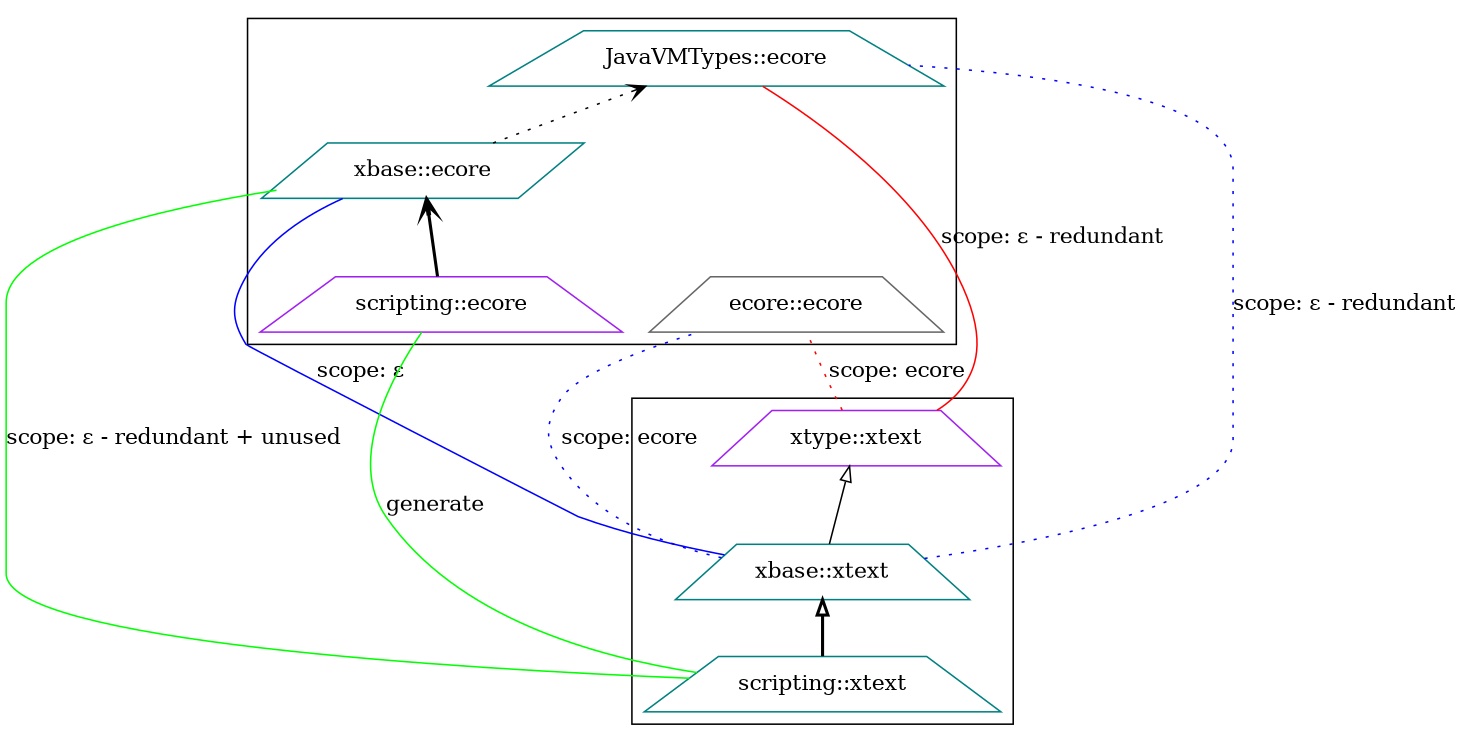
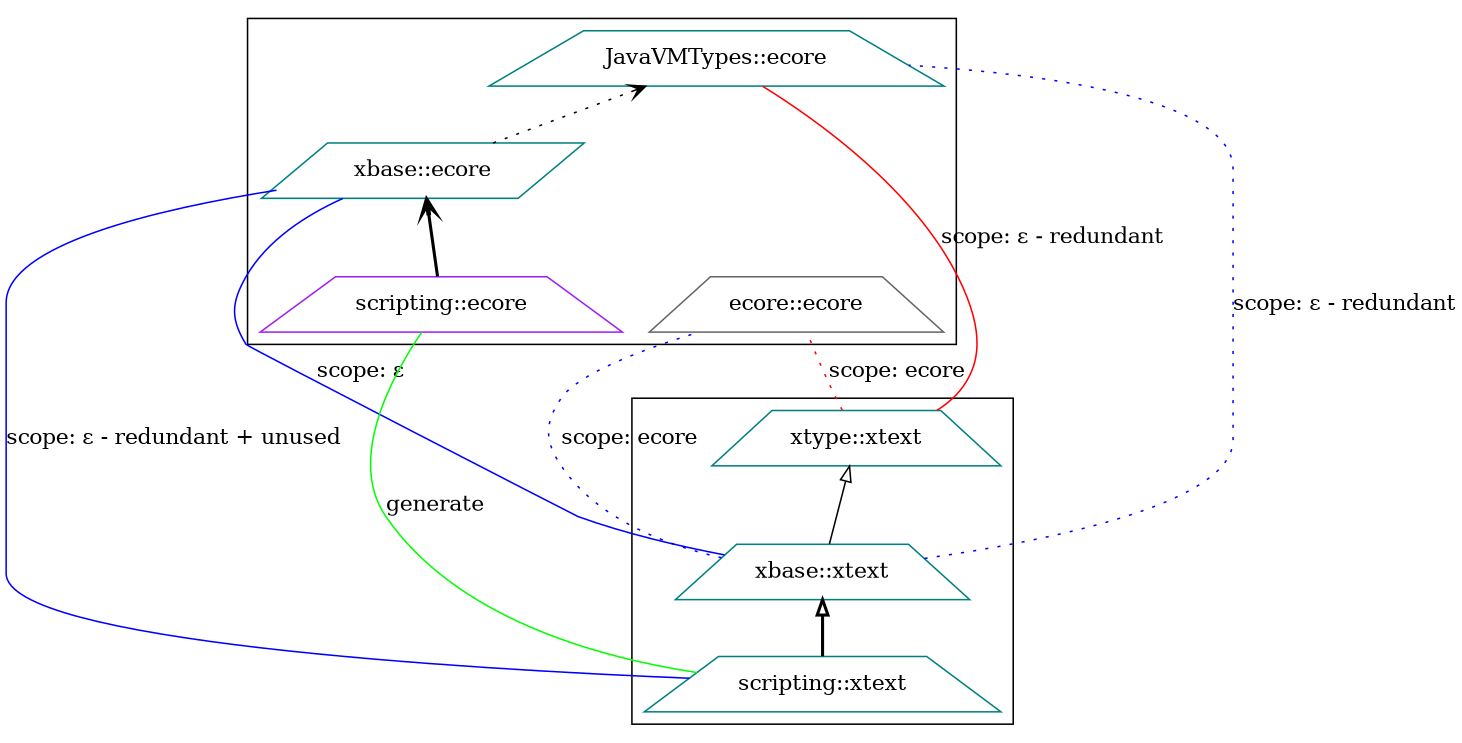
(856, 438) -> (856, 438)
(56, 608) -> (56, 608)
